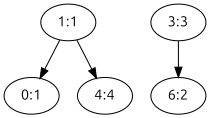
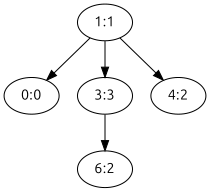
none -> (105, 54)
(32, 96) -> (32, 96)
(105, 96) -> (178, 96)
